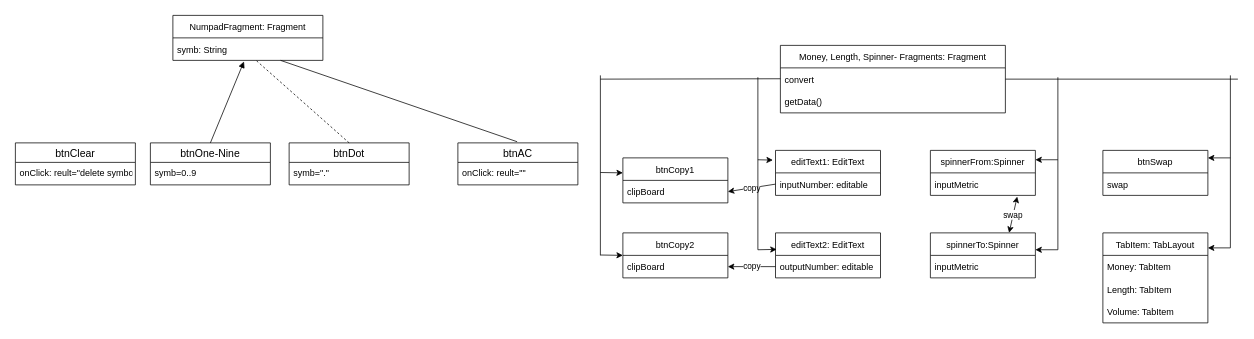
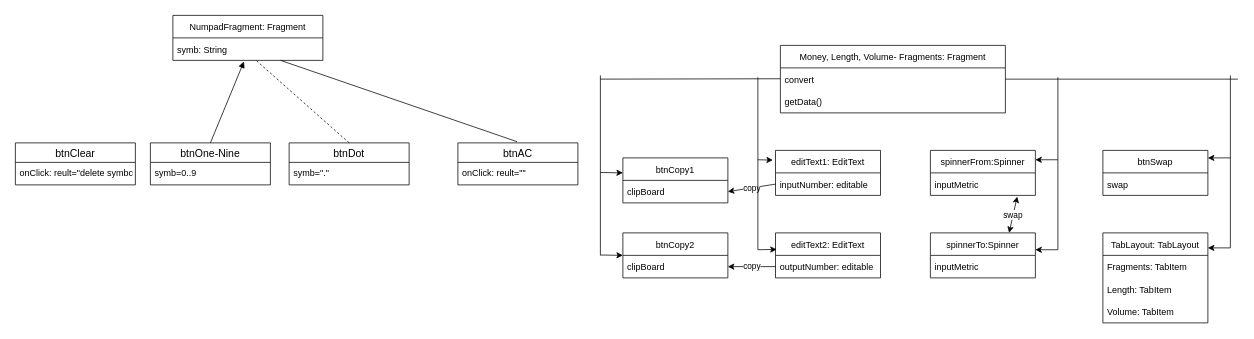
(893, 57) -> (893, 57)
(1155, 245) -> (1155, 245)
(1140, 267) -> (1150, 267)
